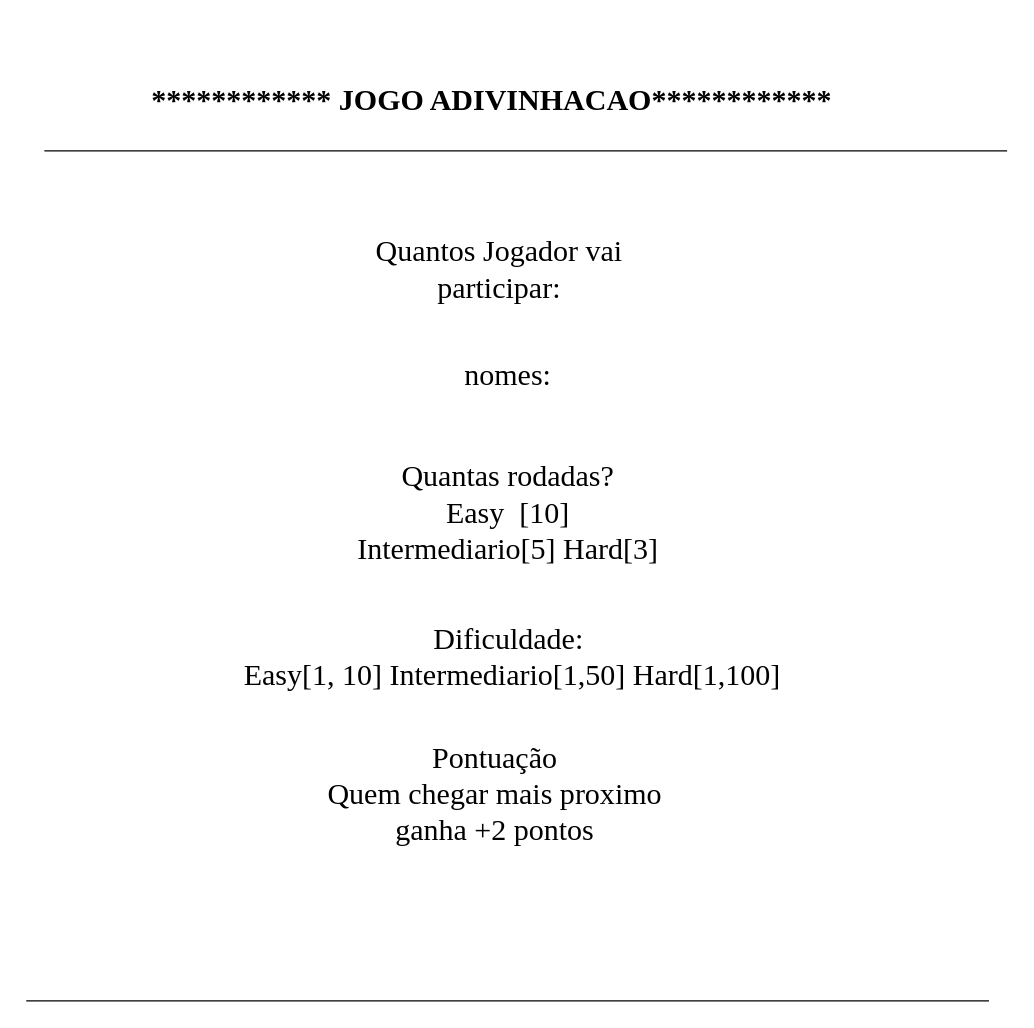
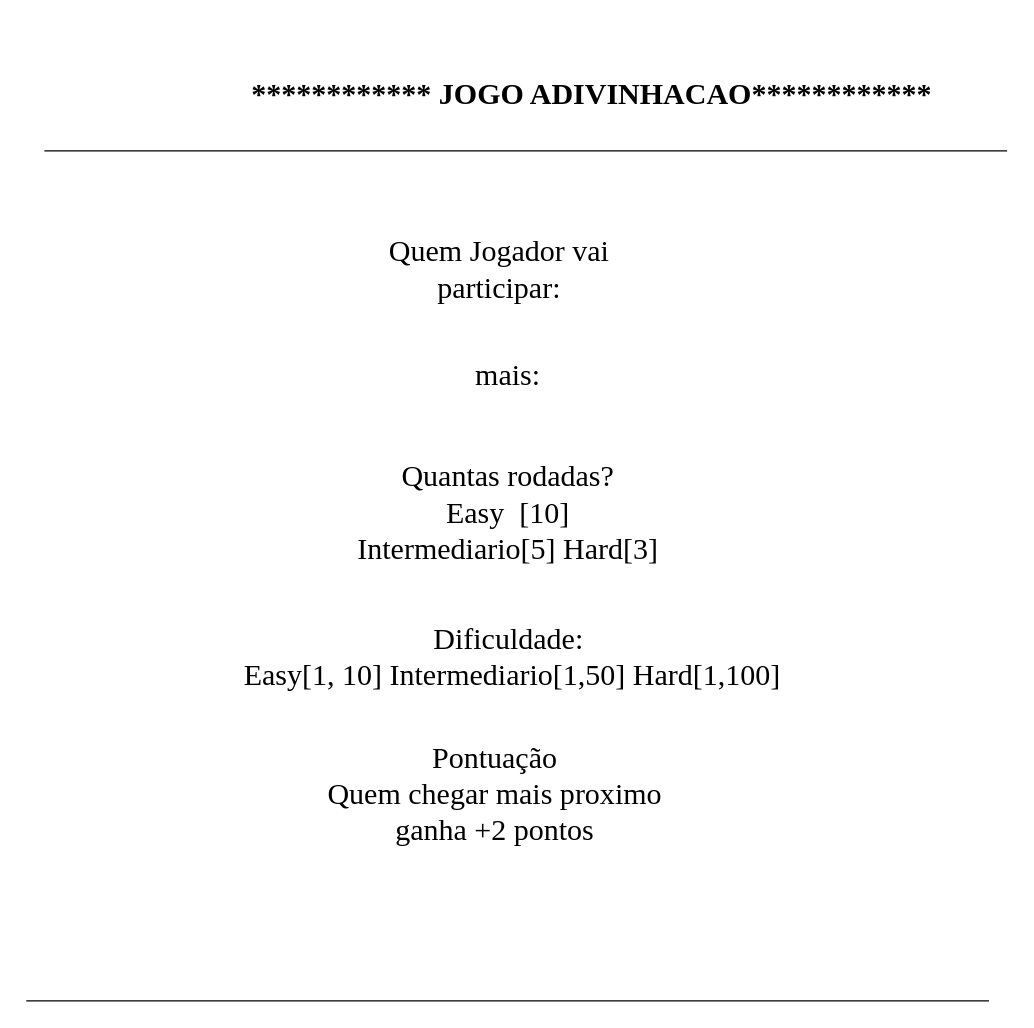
(492, 101) -> (592, 94)
(499, 269) -> (499, 269)
(508, 376) -> (508, 376)
